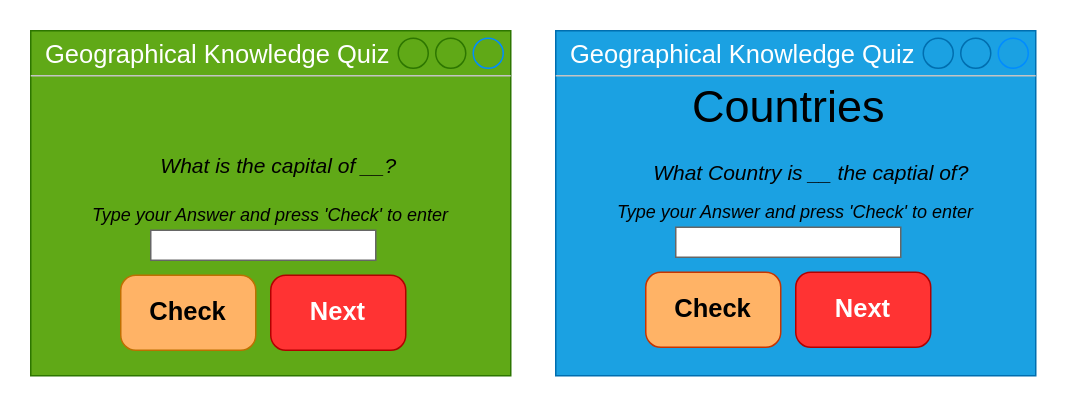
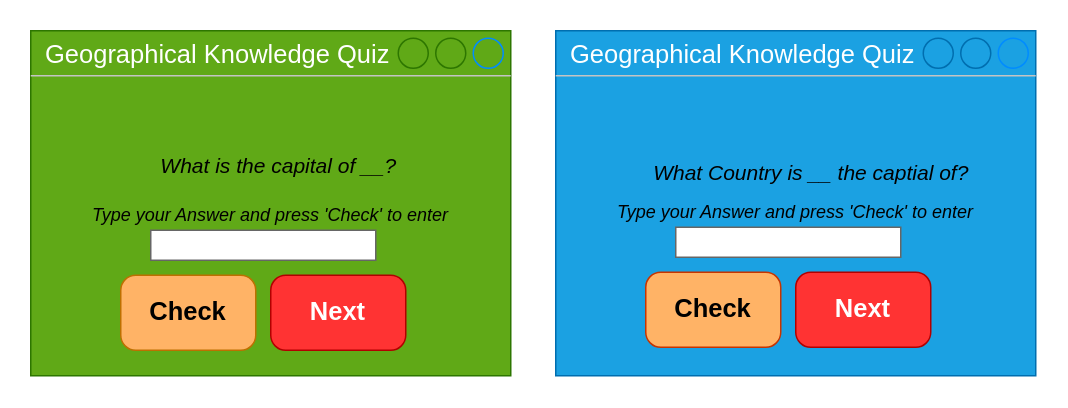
(788, 106) -> none
